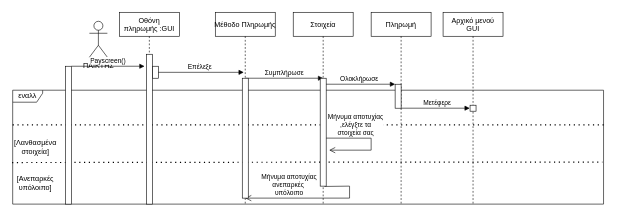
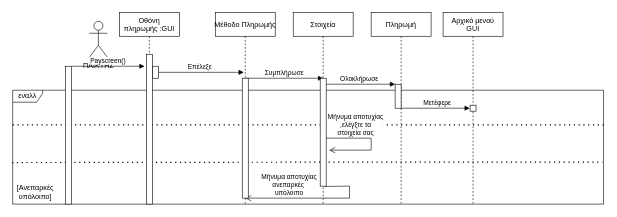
(35, 147) -> none
(35, 183) -> (35, 192)
